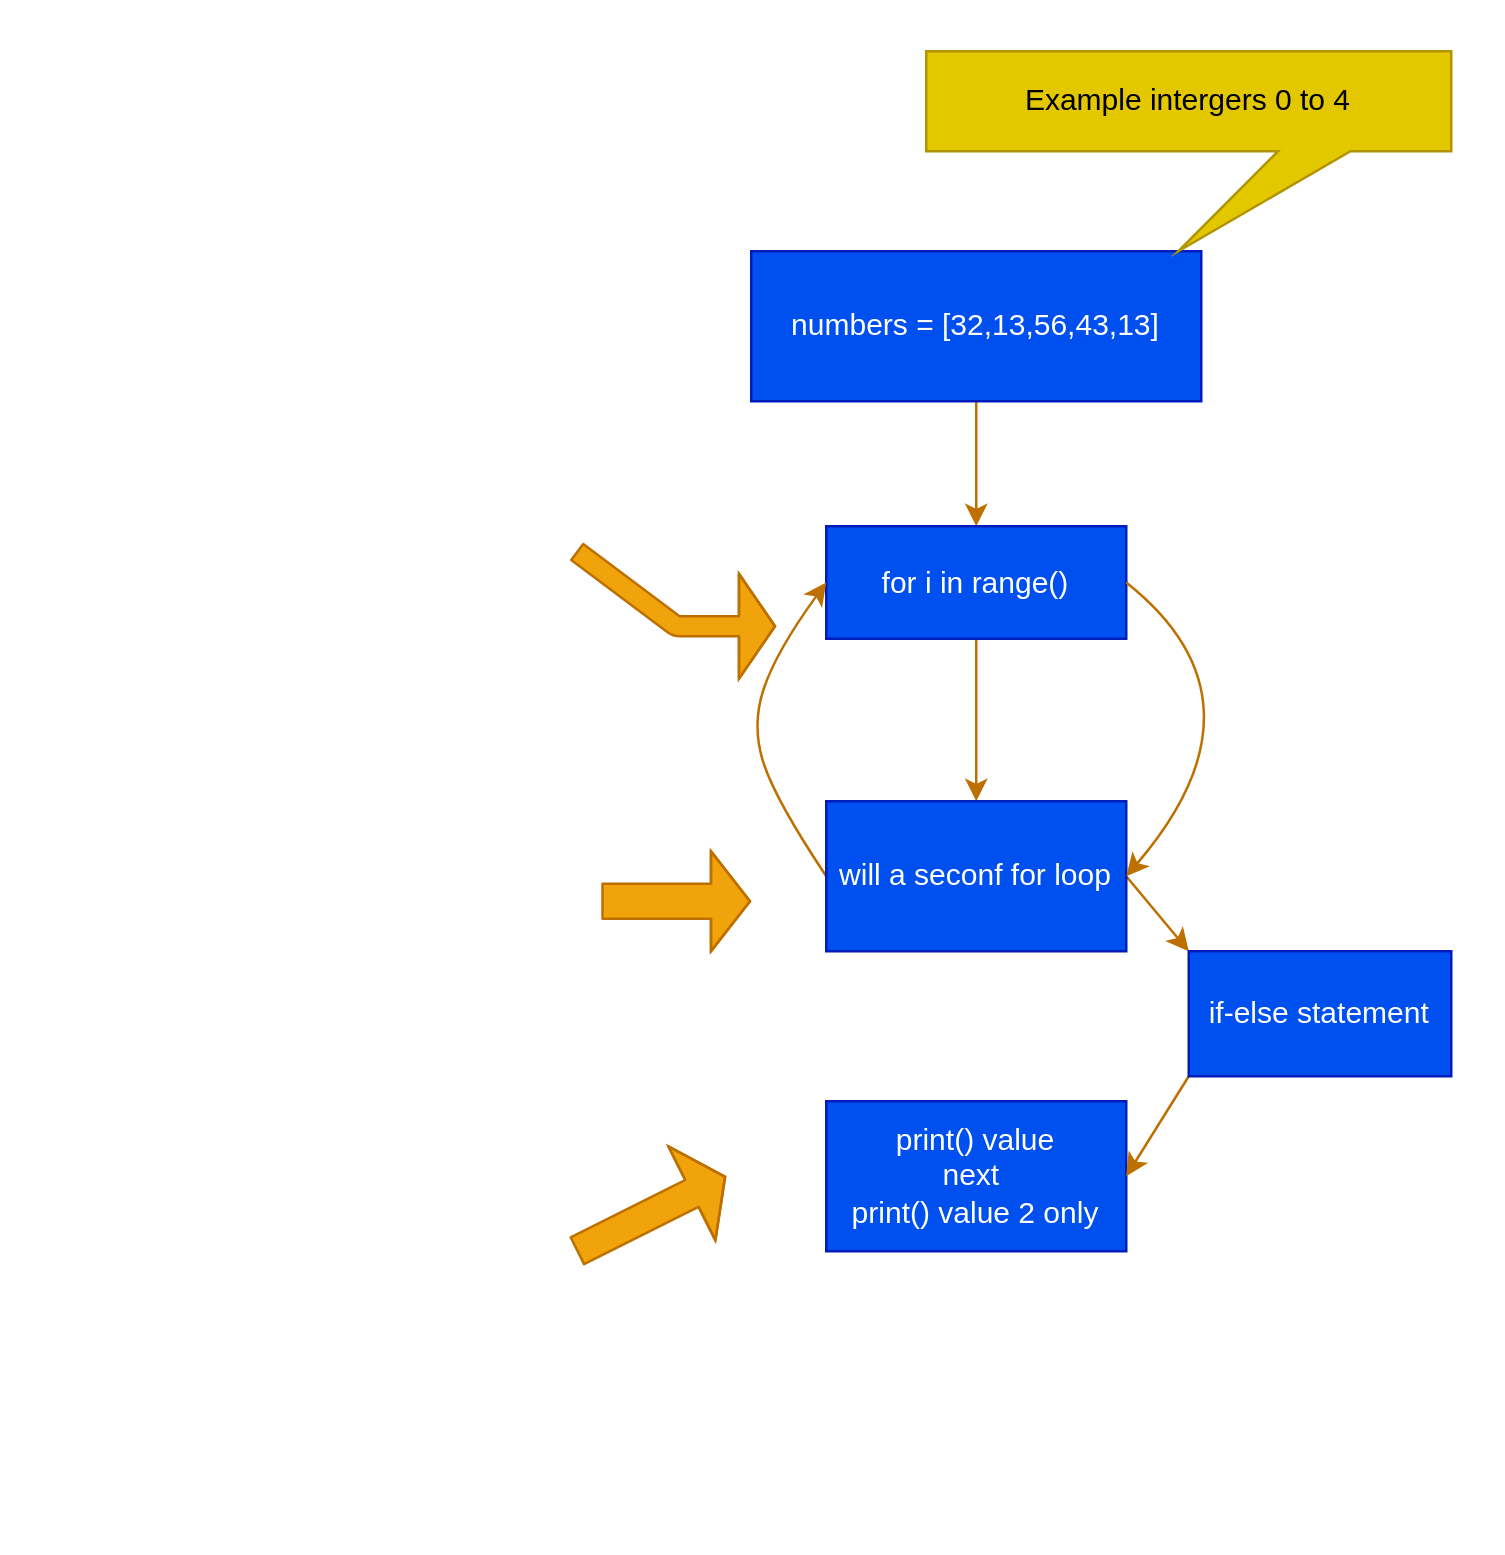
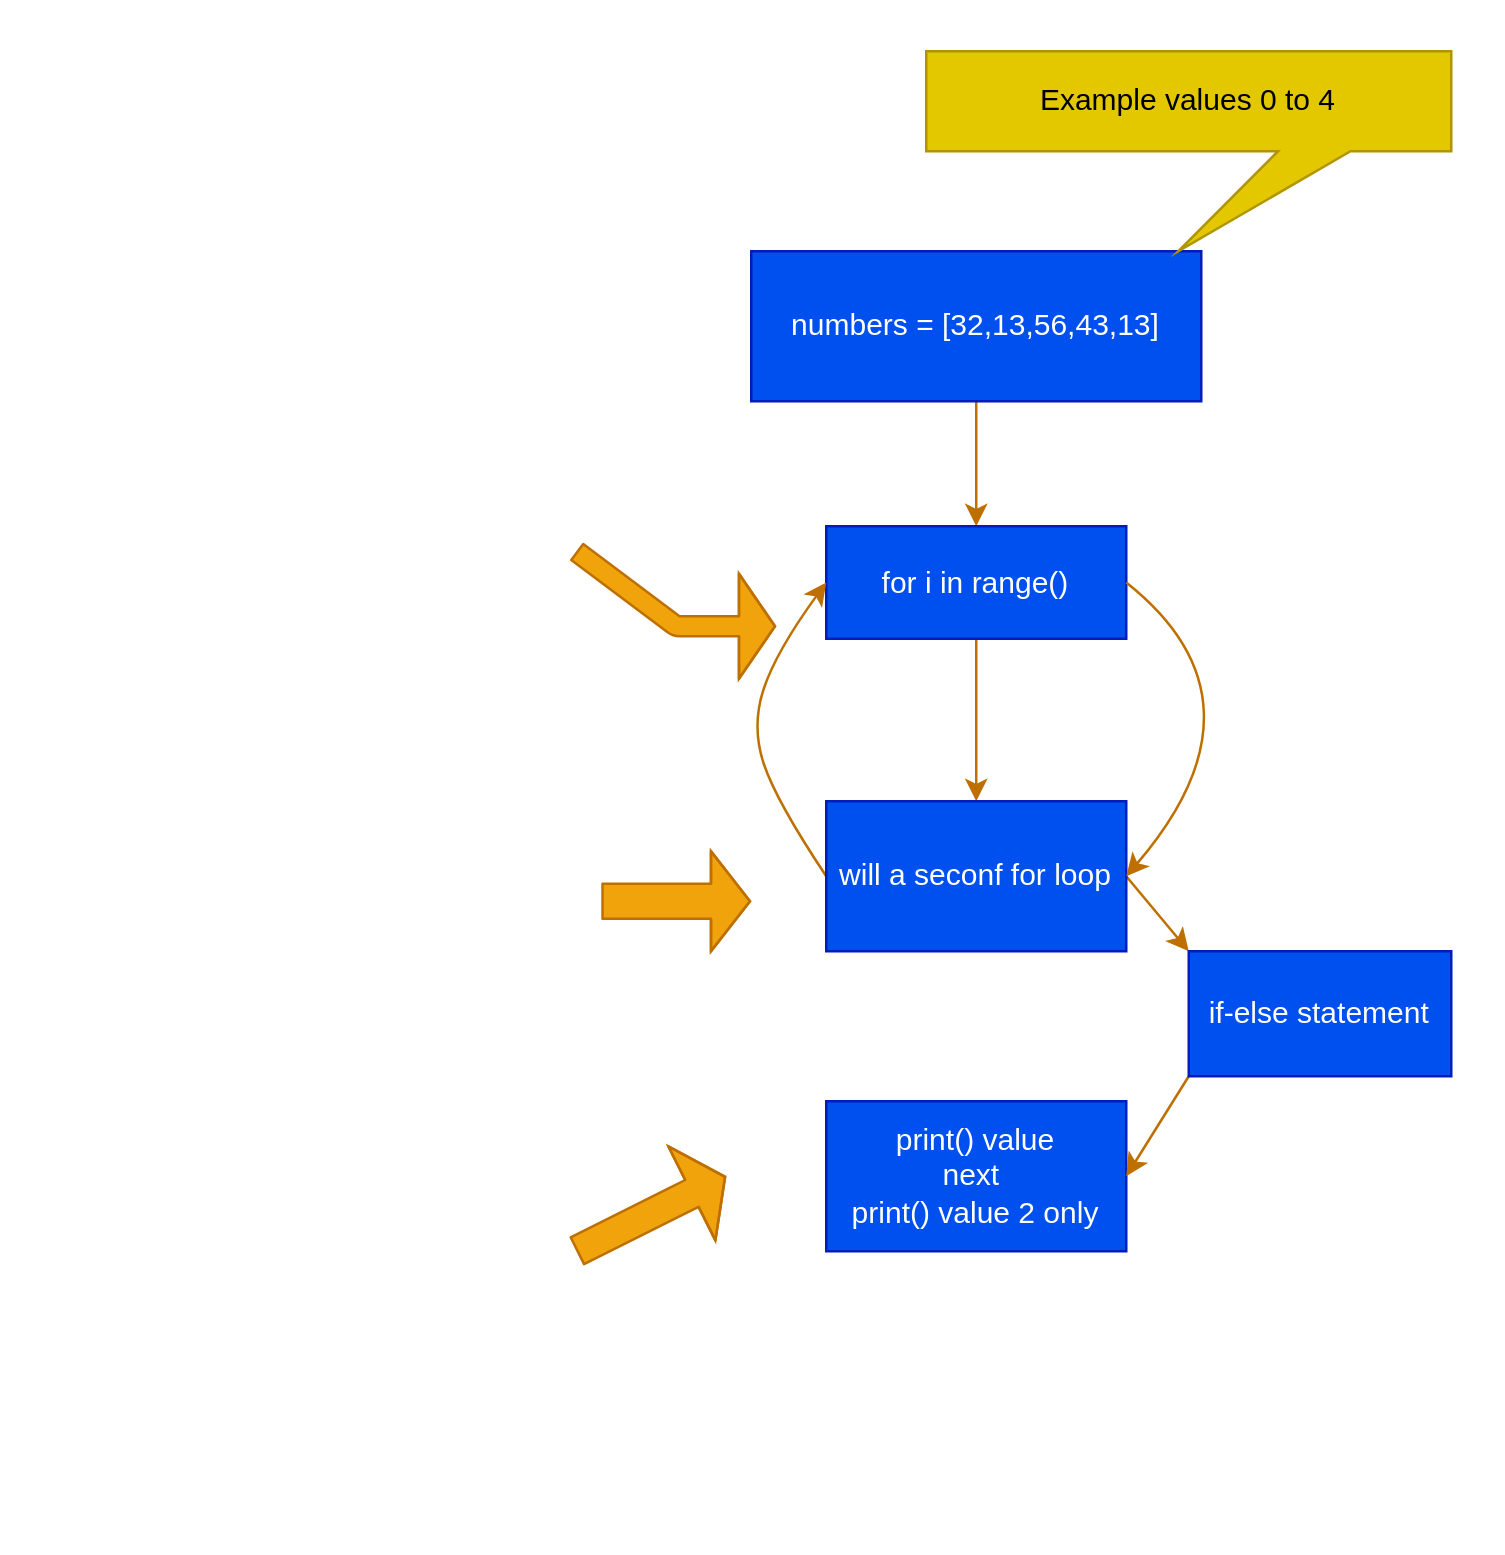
(1189, 101) -> (1189, 101)
